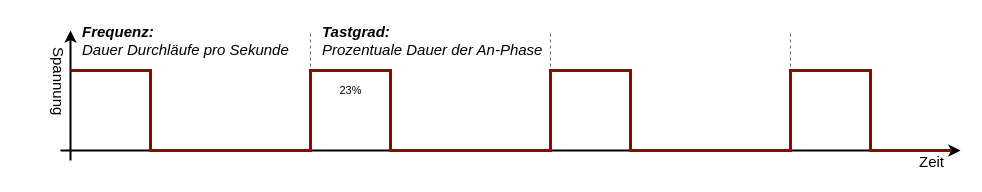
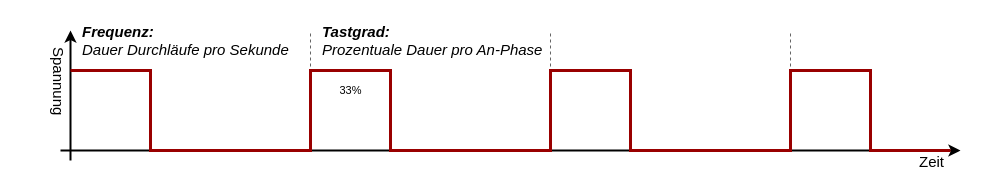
(441, 42) -> (441, 42)
(351, 91) -> (351, 91)
